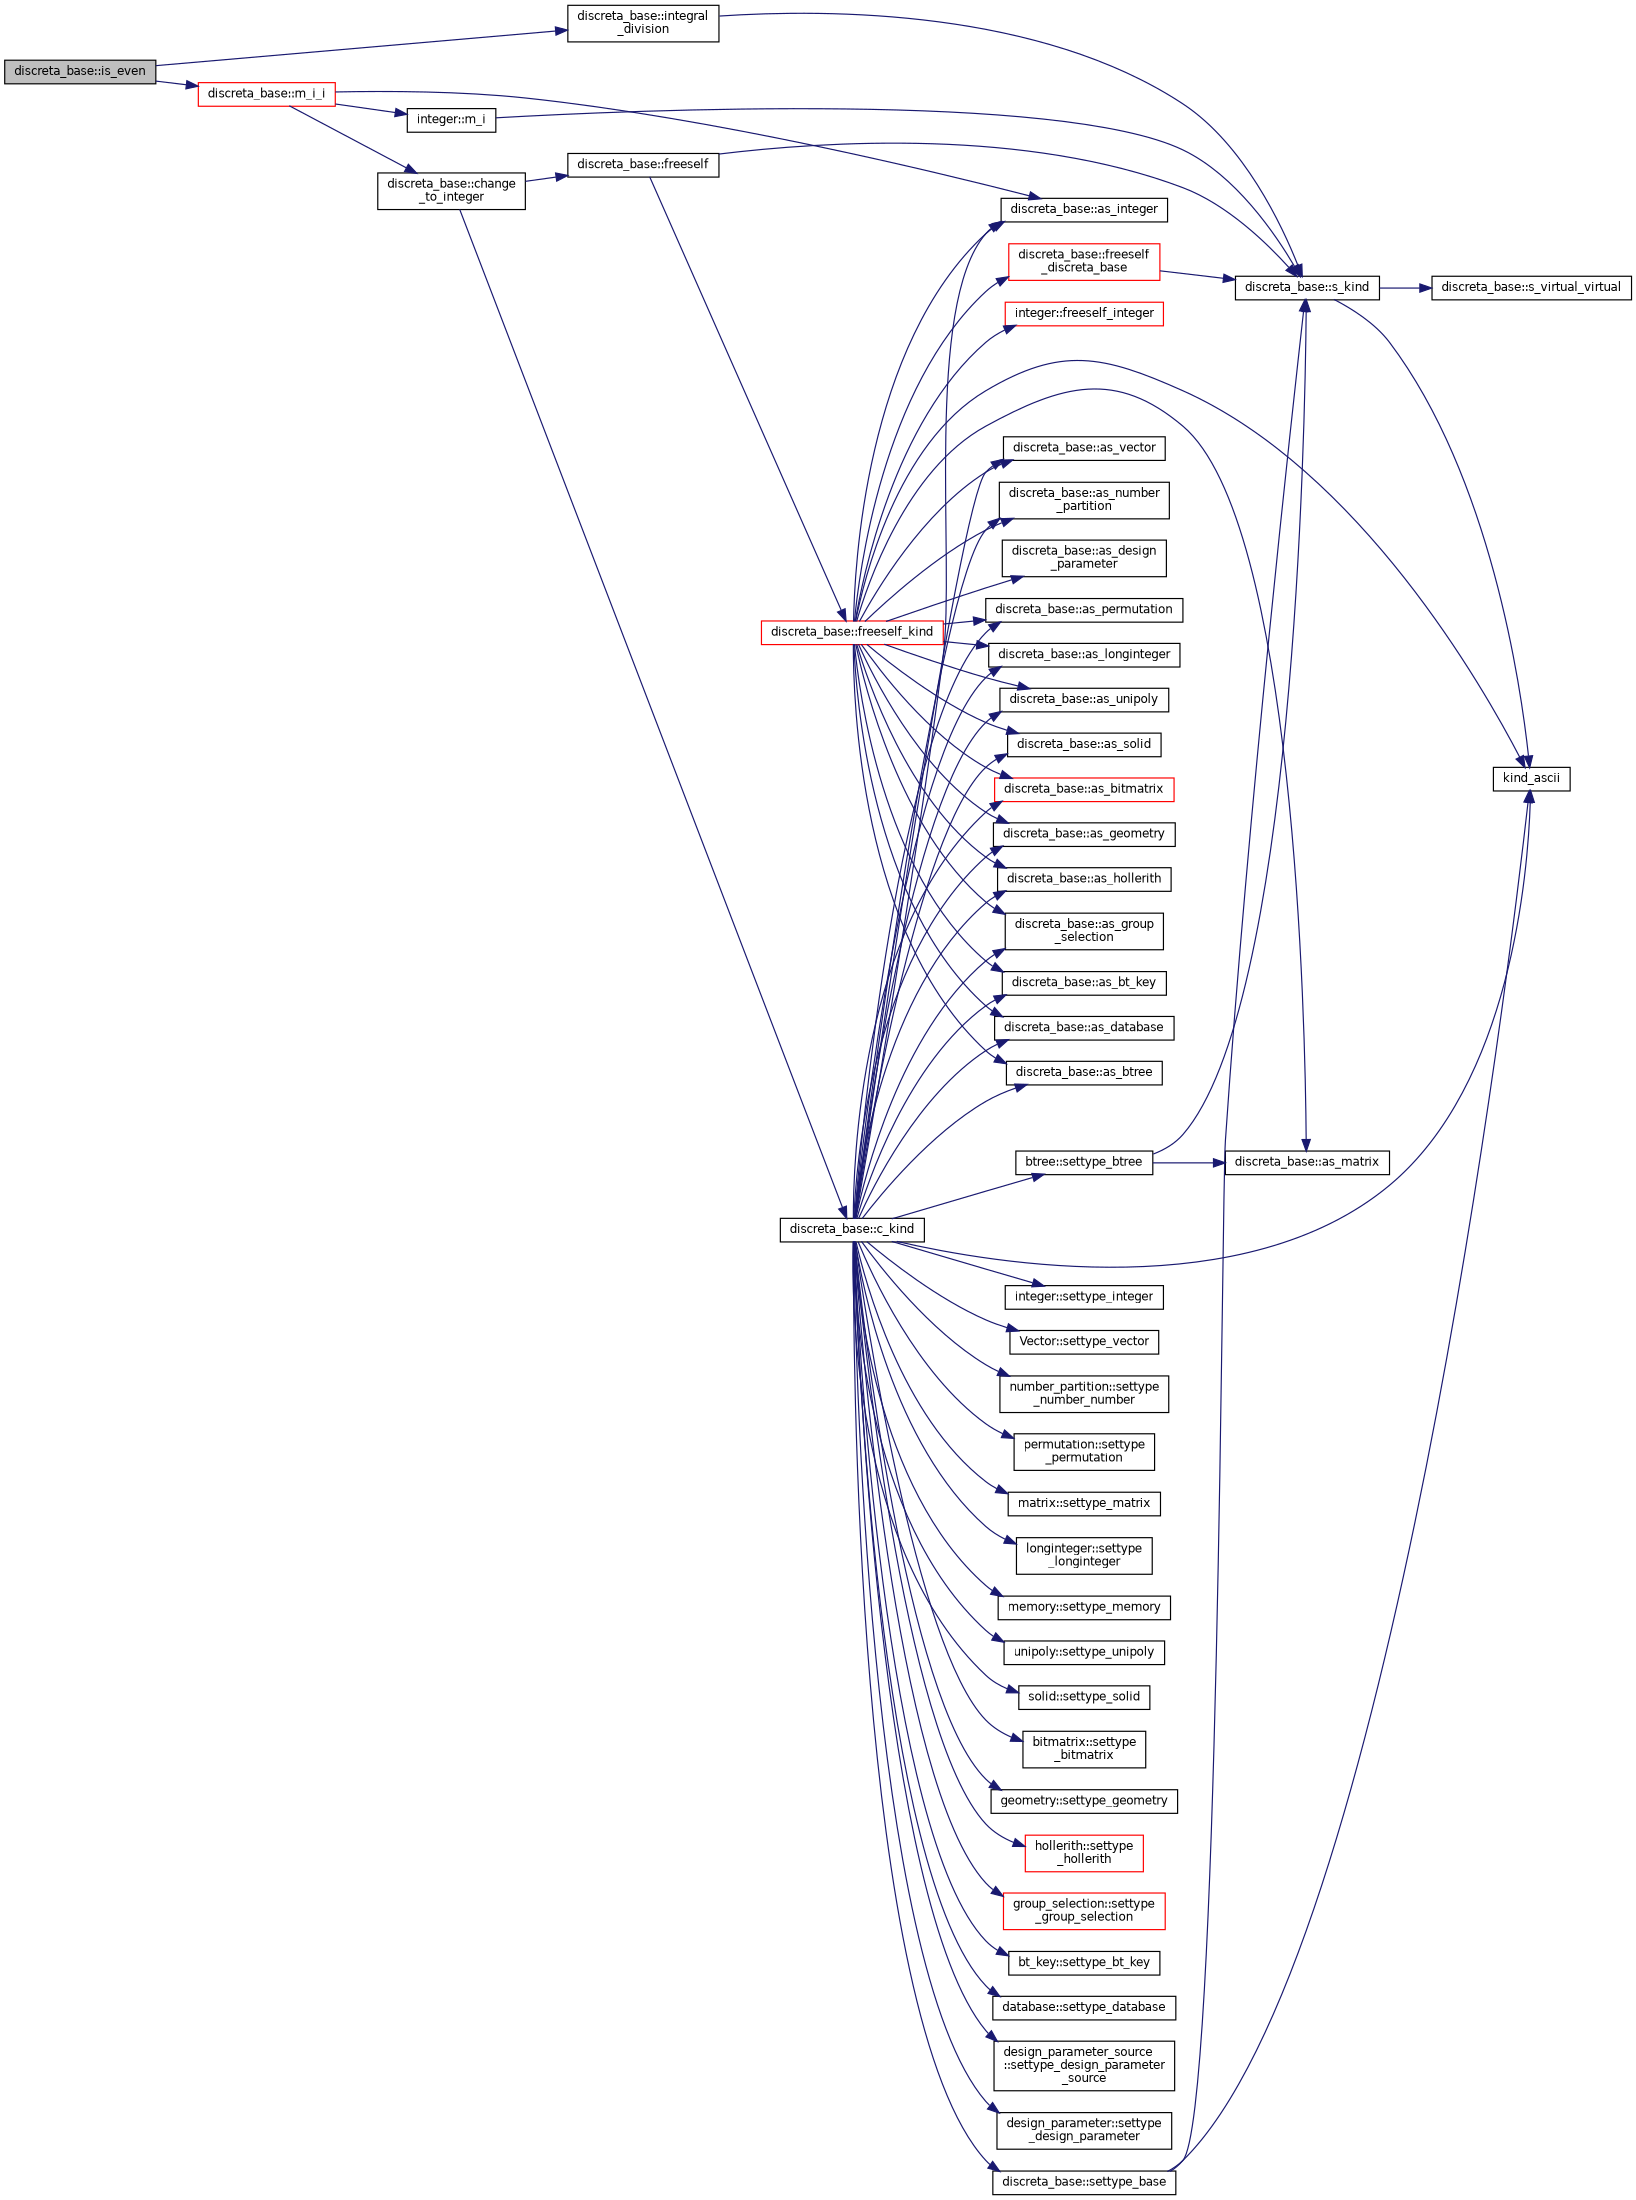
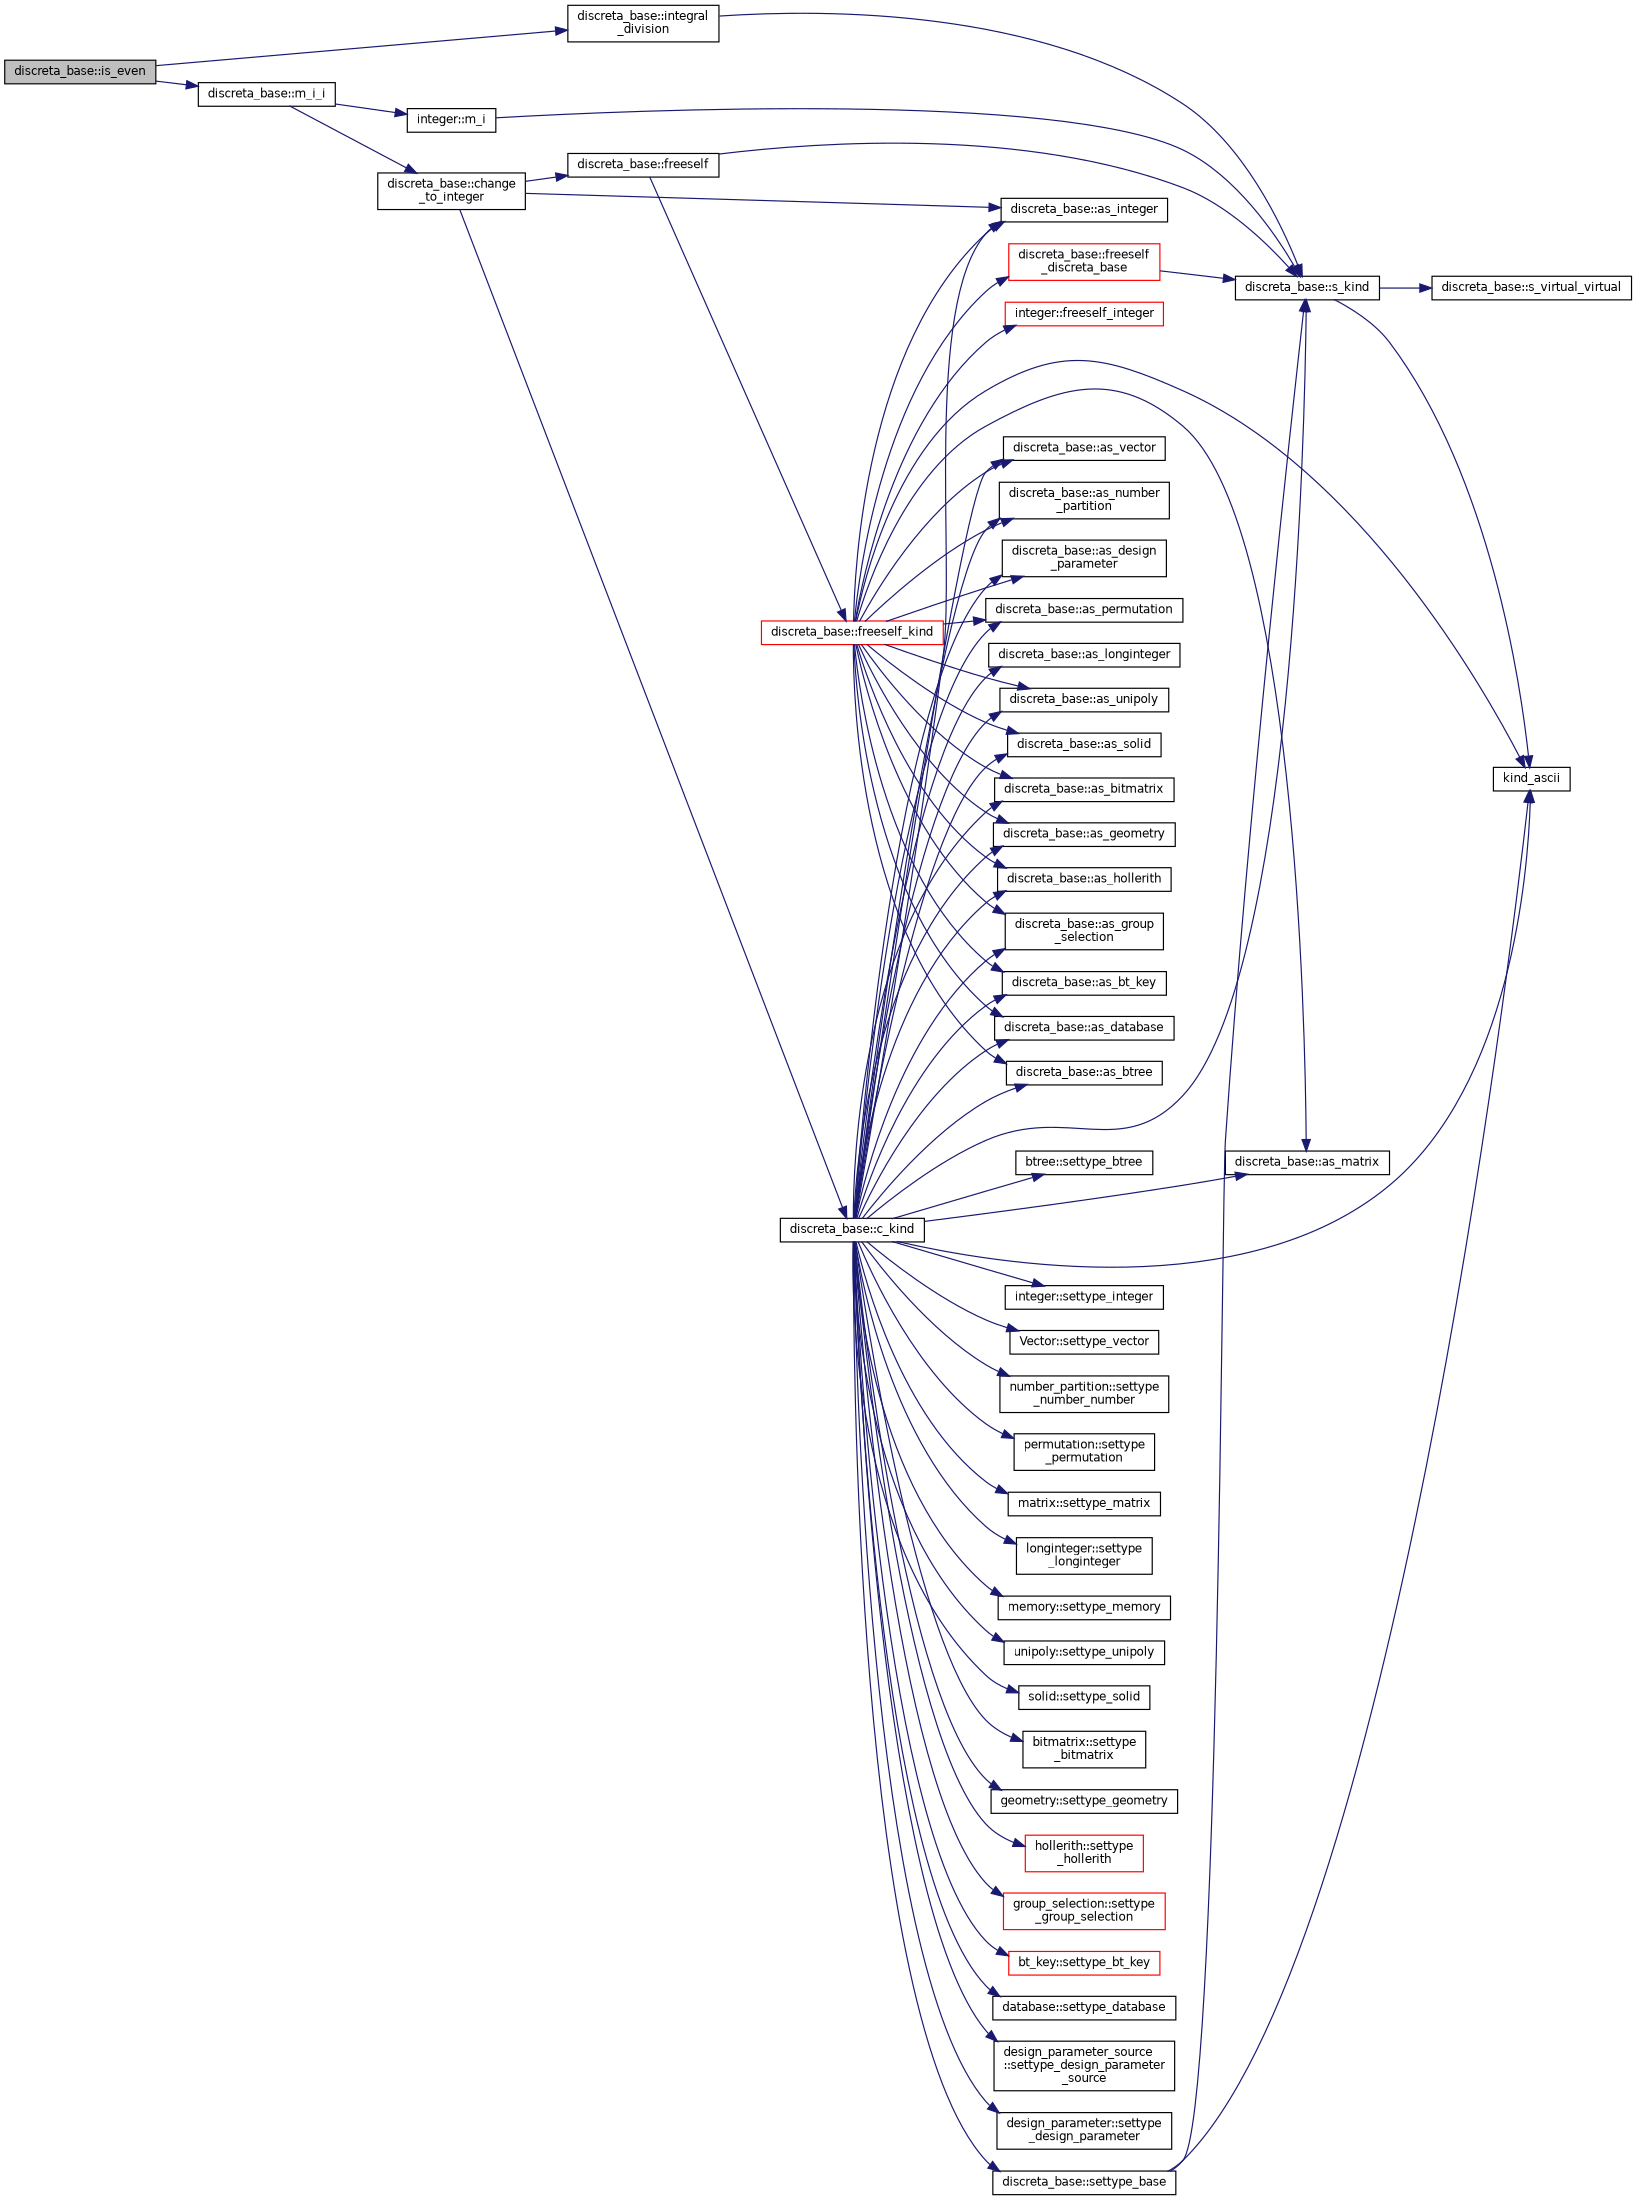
(267, 94) -> (267, 94)
(686, 121) -> (757, 200)
(960, 643) -> none
(1084, 790) -> (1084, 790)
(1277, 792) -> (1259, 886)
none -> (906, 811)
(1183, 1163) -> (1080, 1201)
(1084, 1963) -> (1084, 1963)
